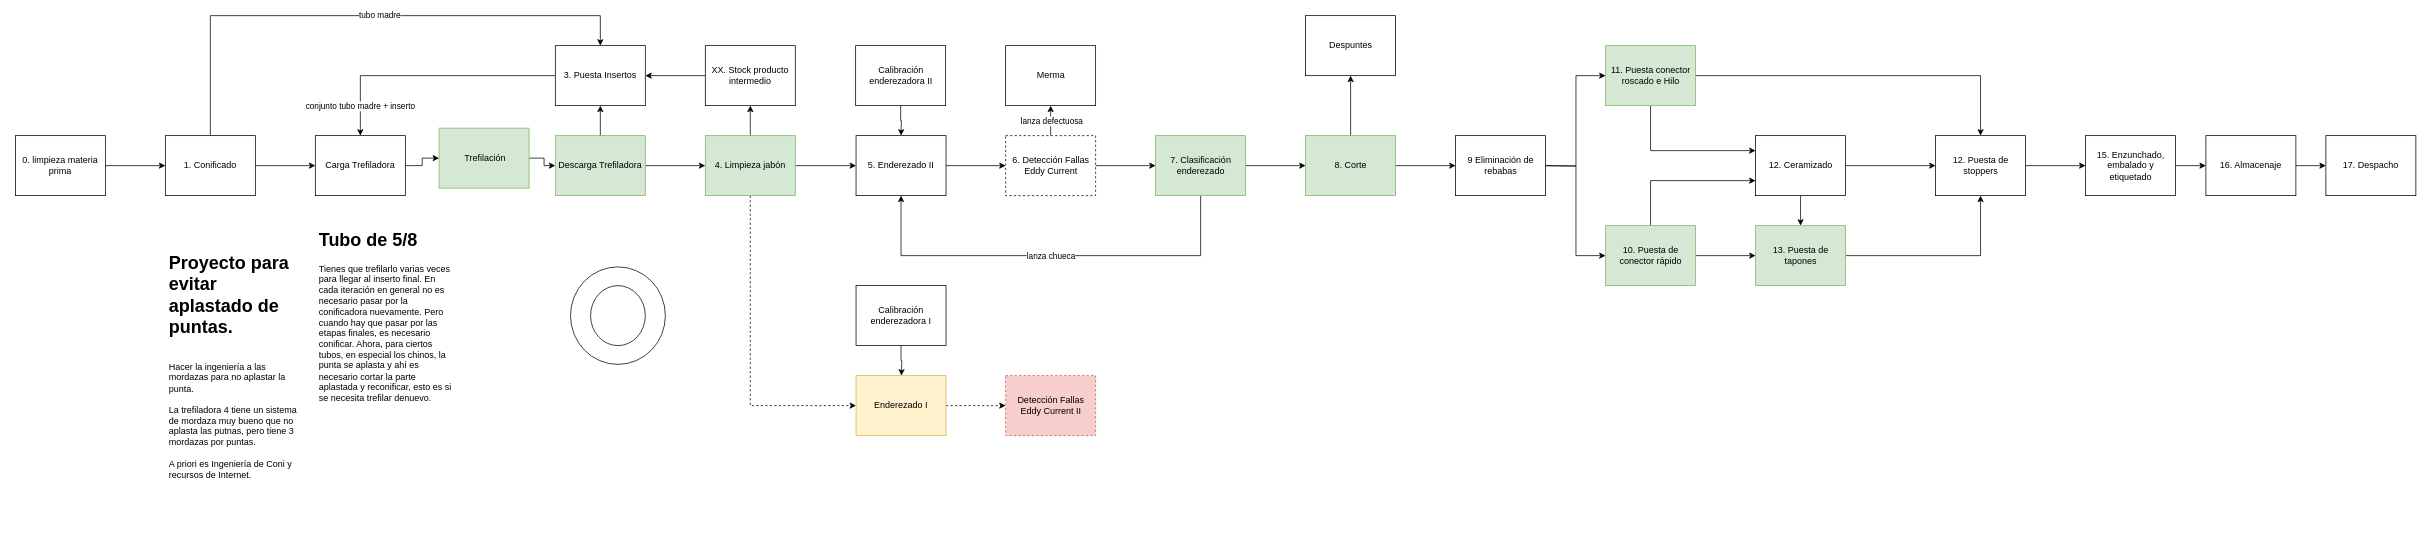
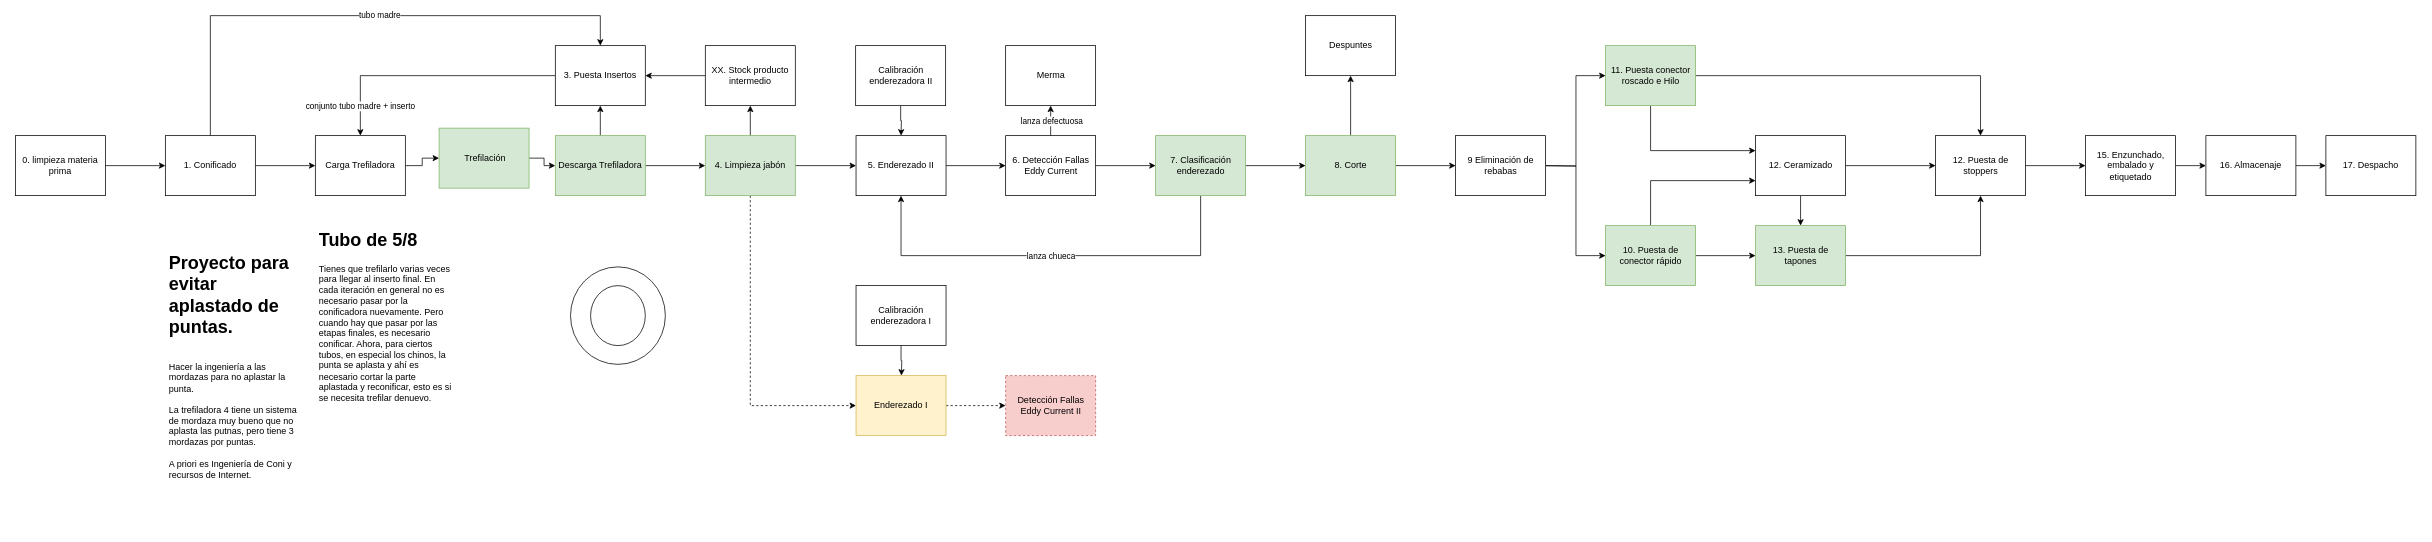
(1051, 165) -> (1051, 165)
